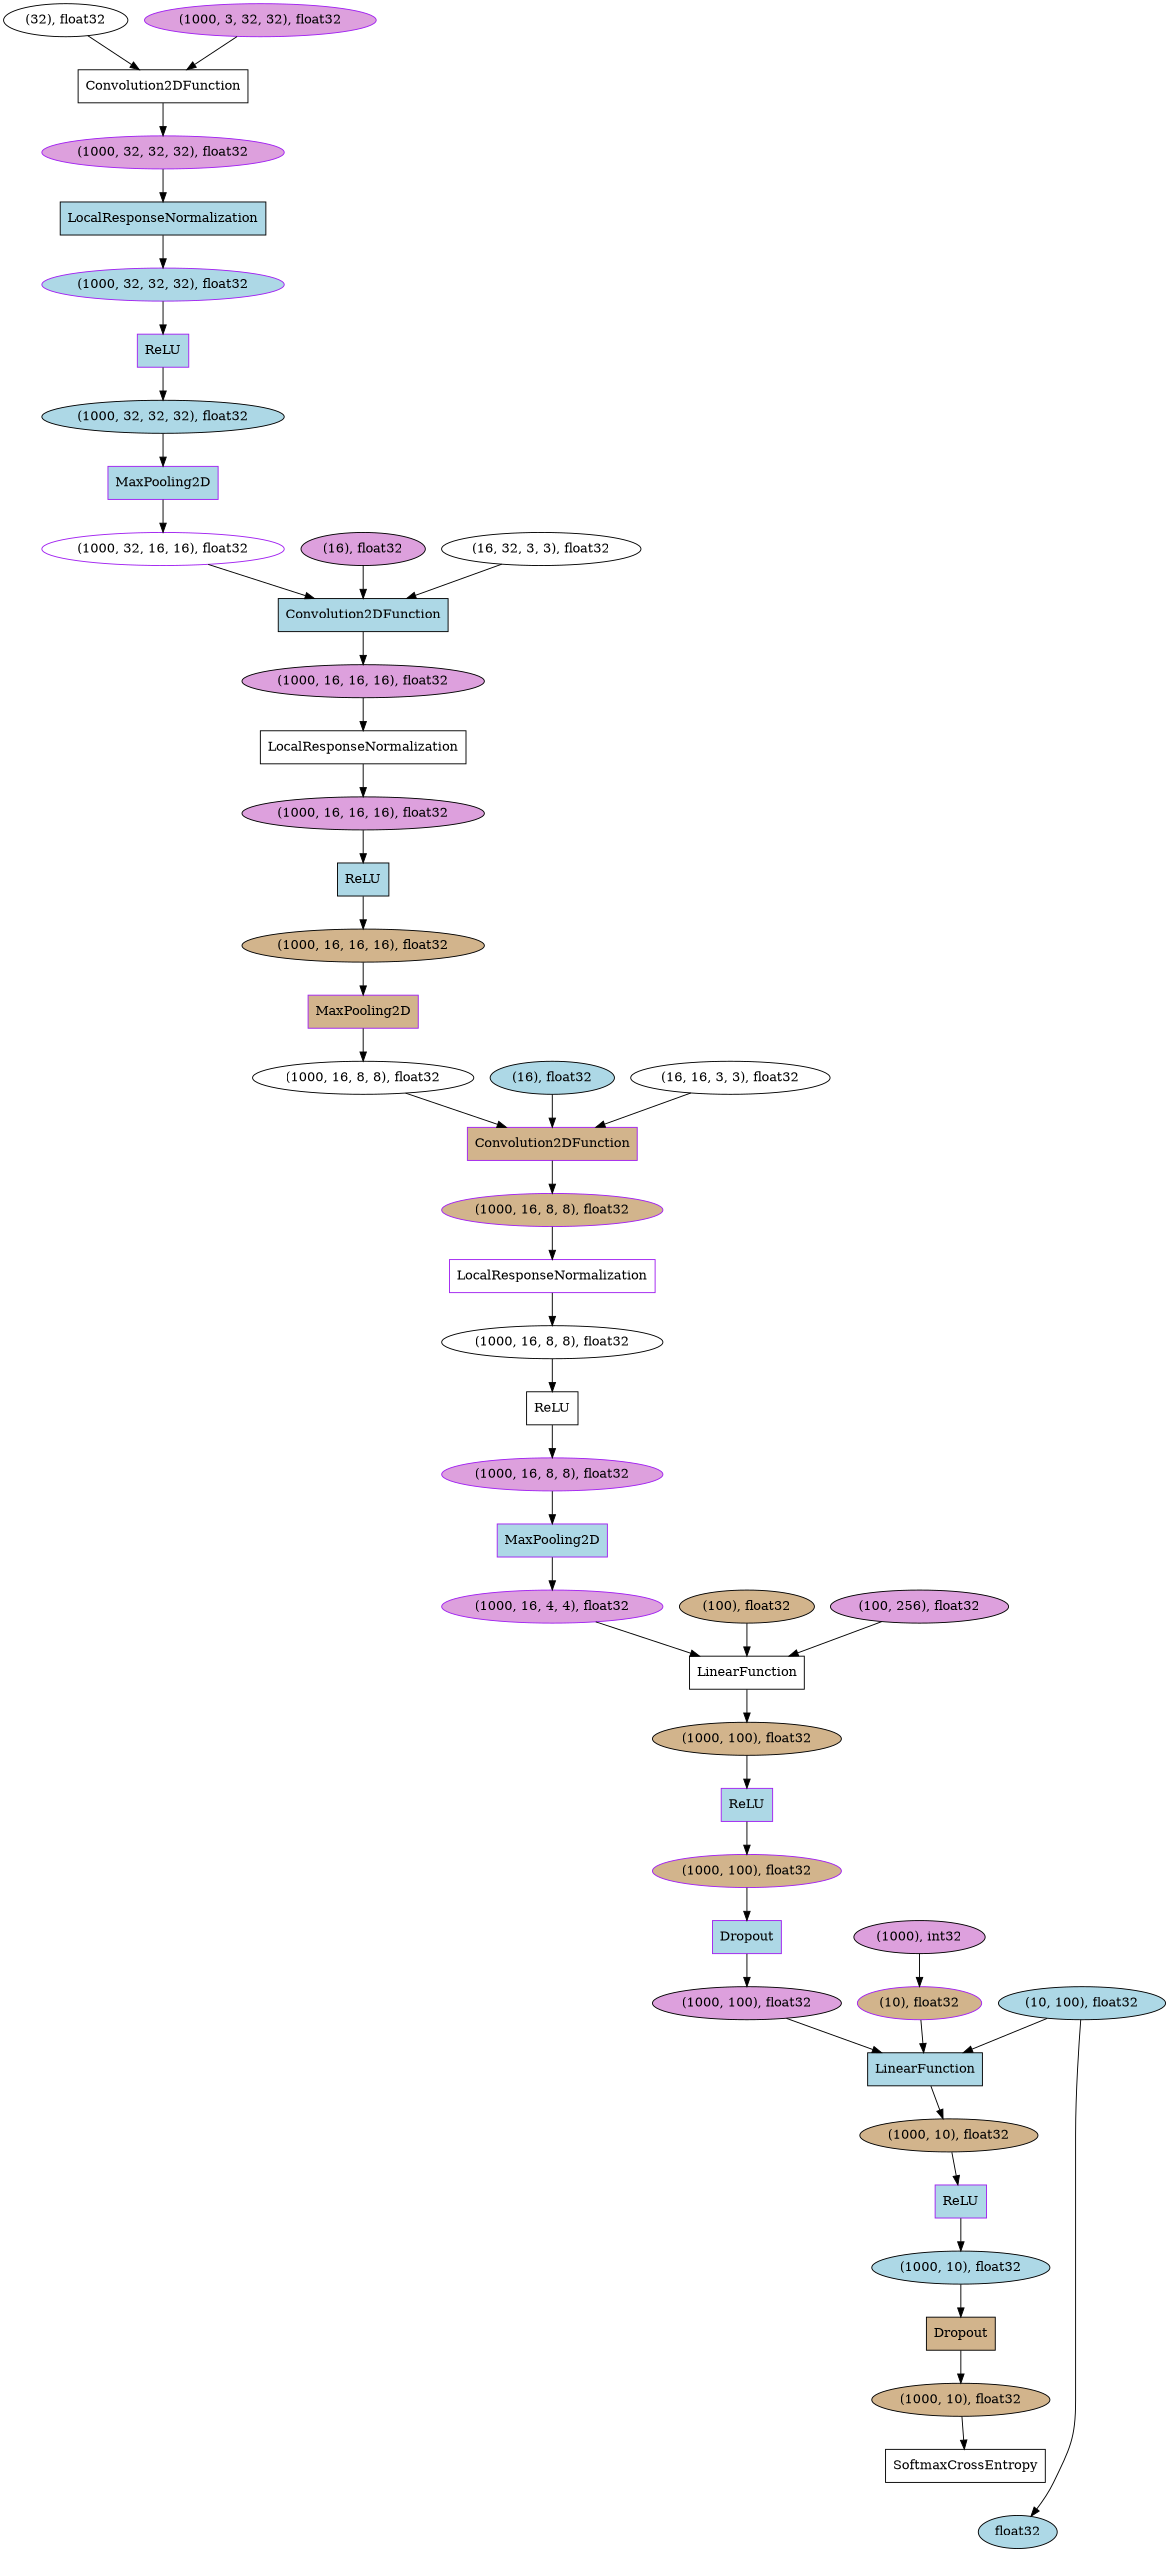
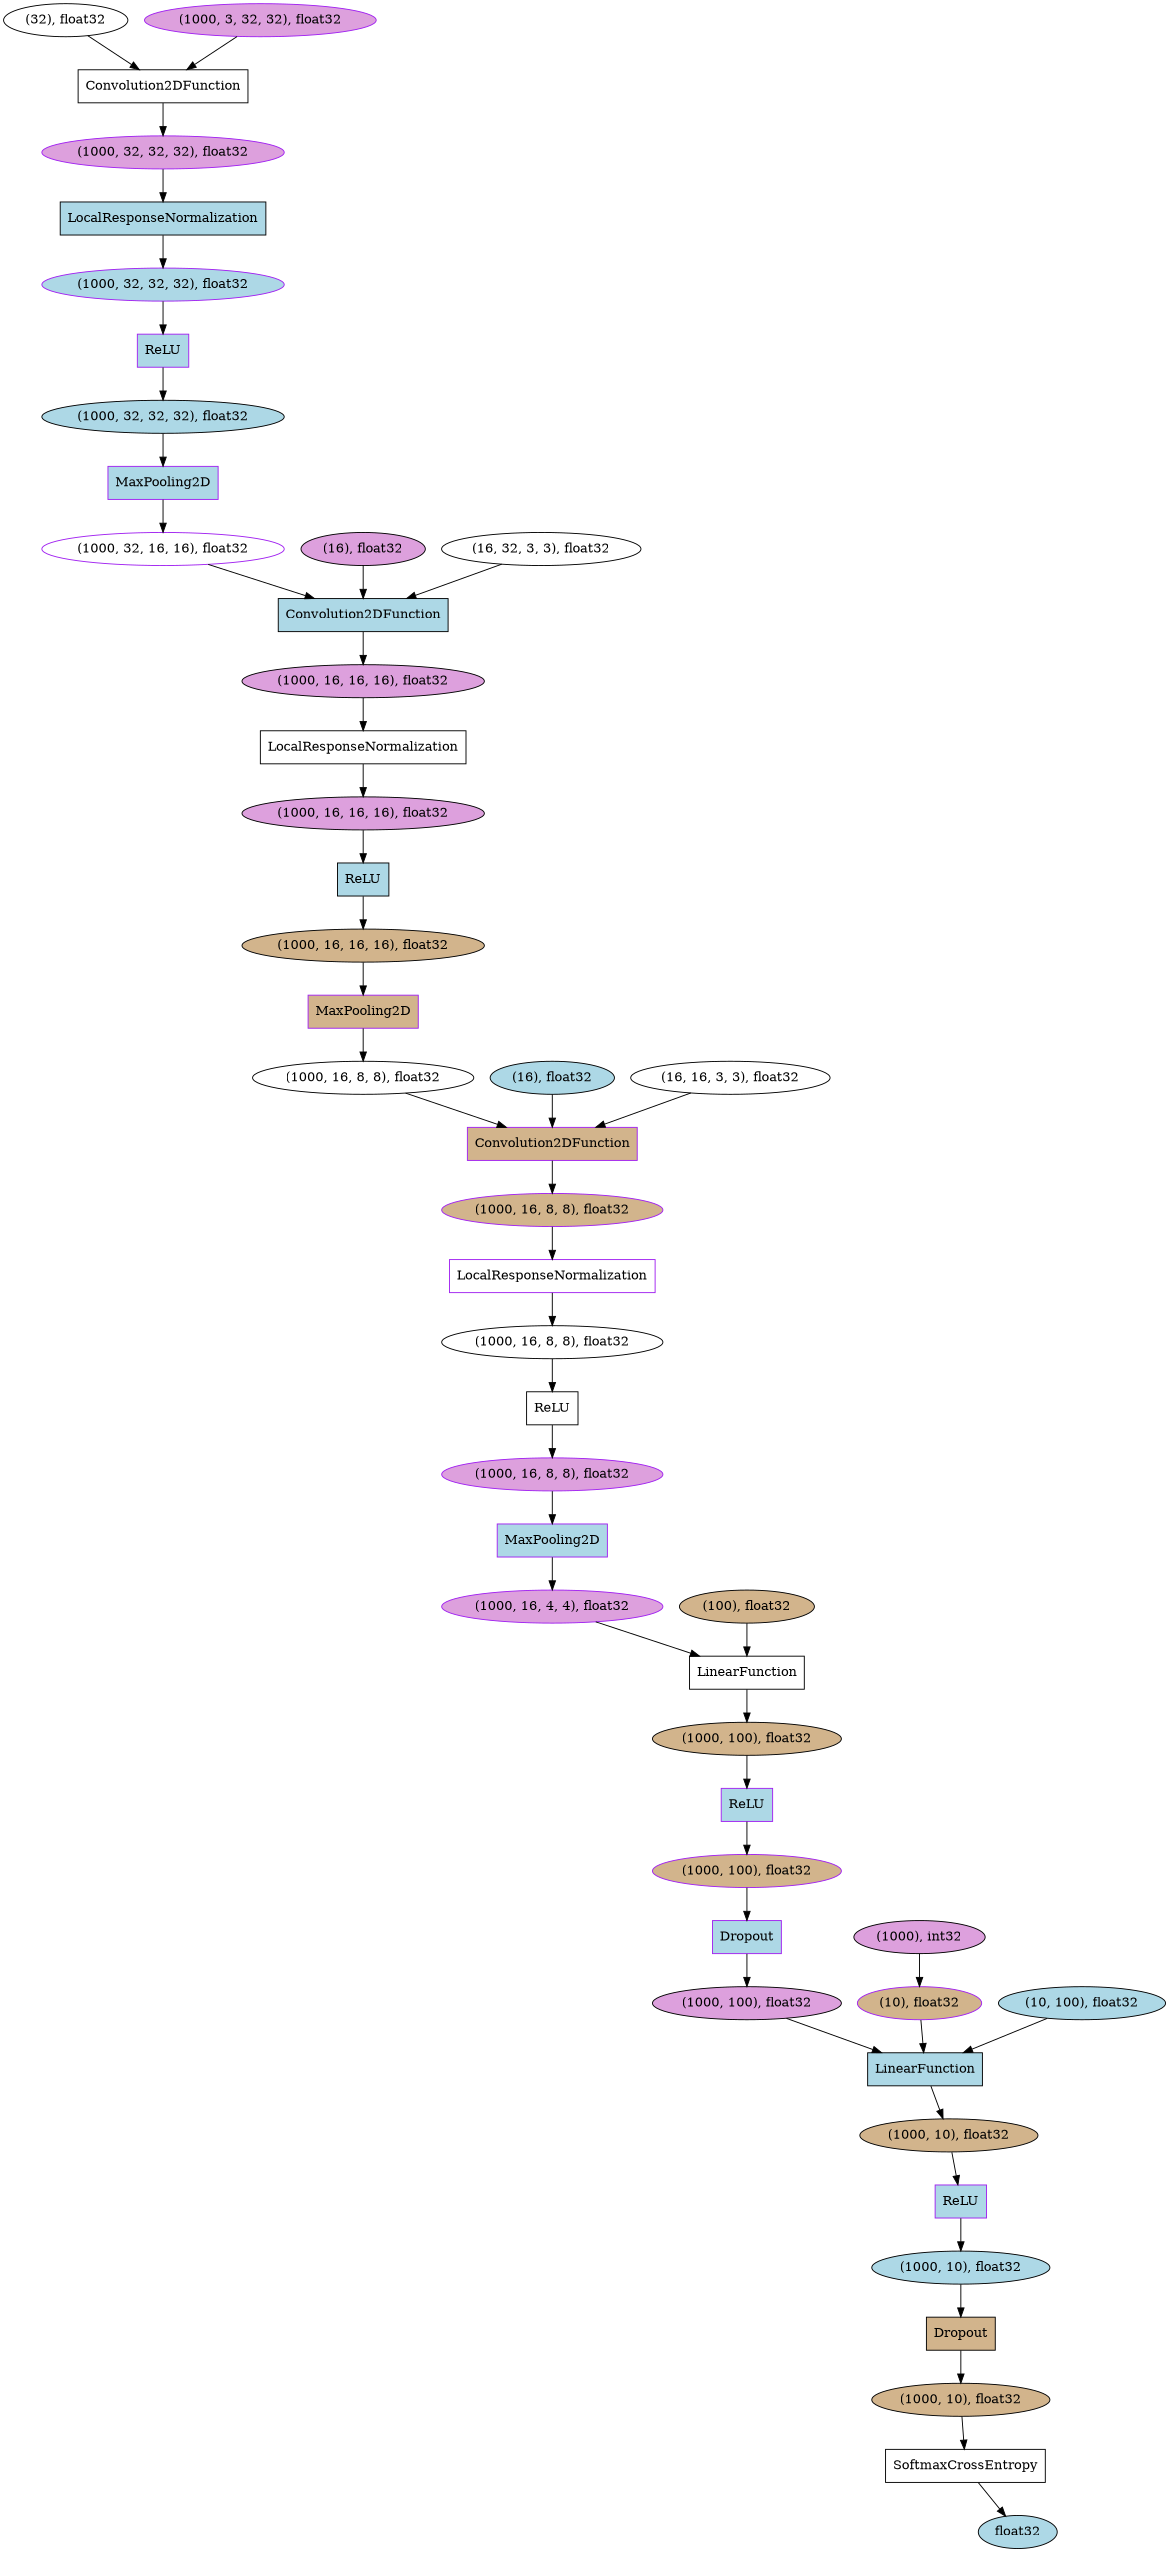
(920, 1607) -> none
(1076, 2269) -> (989, 2496)
